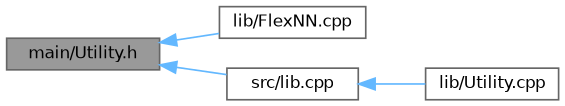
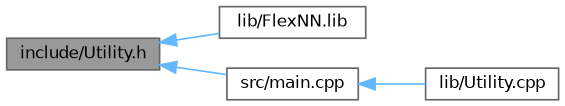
(293, 22) -> (293, 22)
(83, 54) -> (83, 54)
(293, 84) -> (293, 84)
